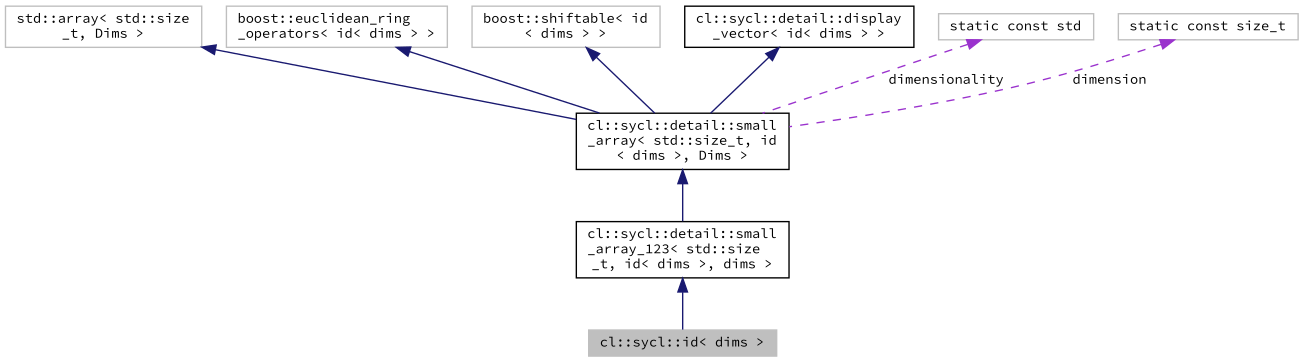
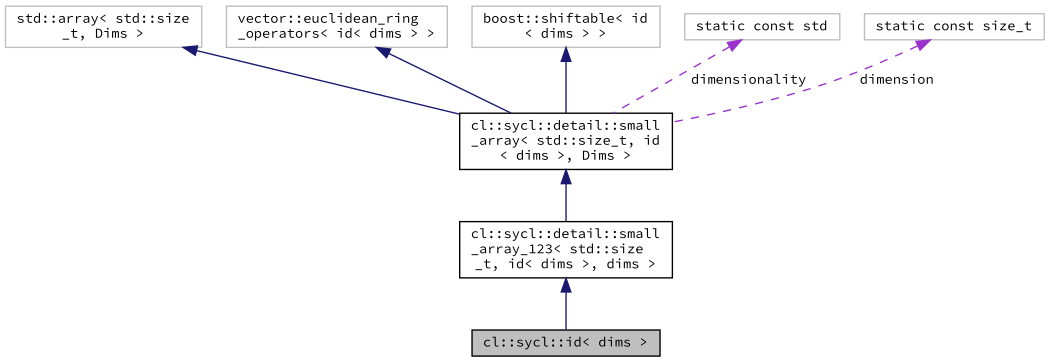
(337, 27) -> (337, 27)
(799, 27) -> none
(683, 343) -> (566, 343)
